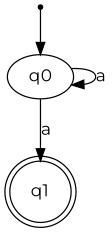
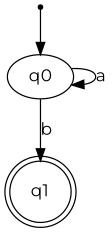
(47, 130) -> (47, 130)
